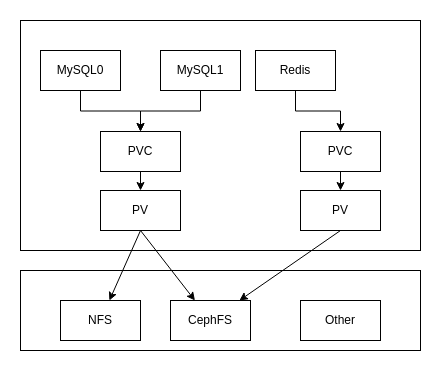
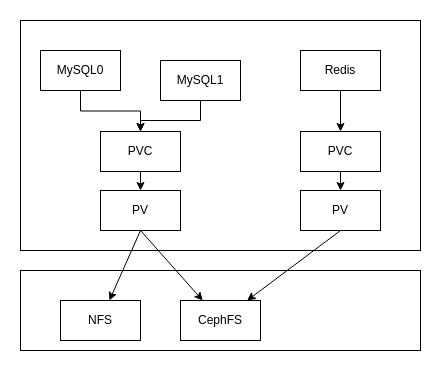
(201, 71) -> (201, 81)
(296, 71) -> (341, 71)
(211, 321) -> (221, 321)
(341, 321) -> none
